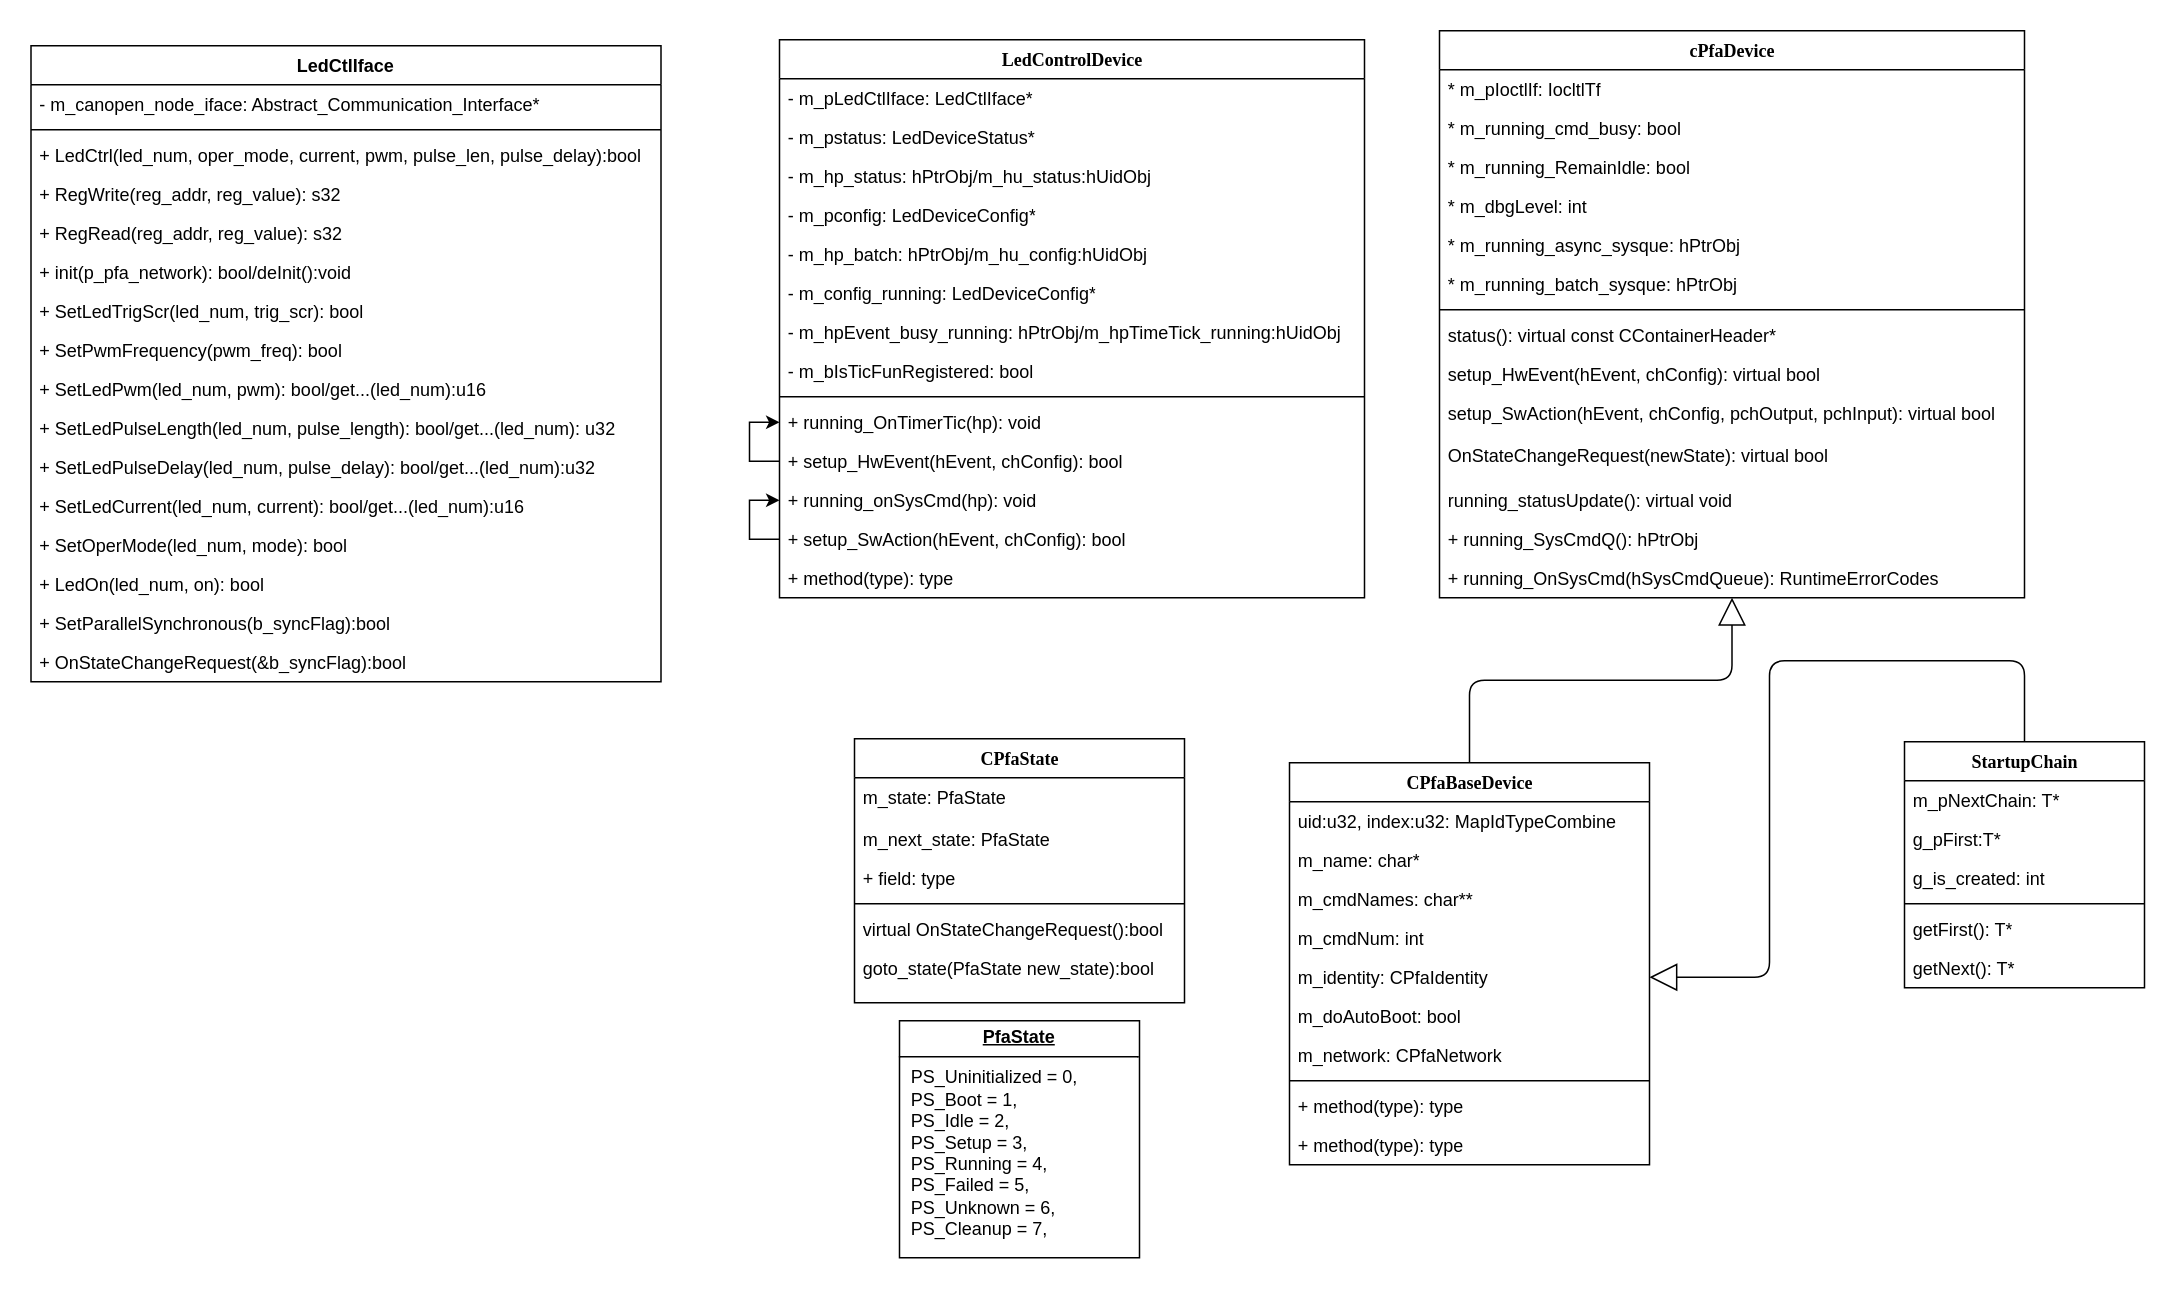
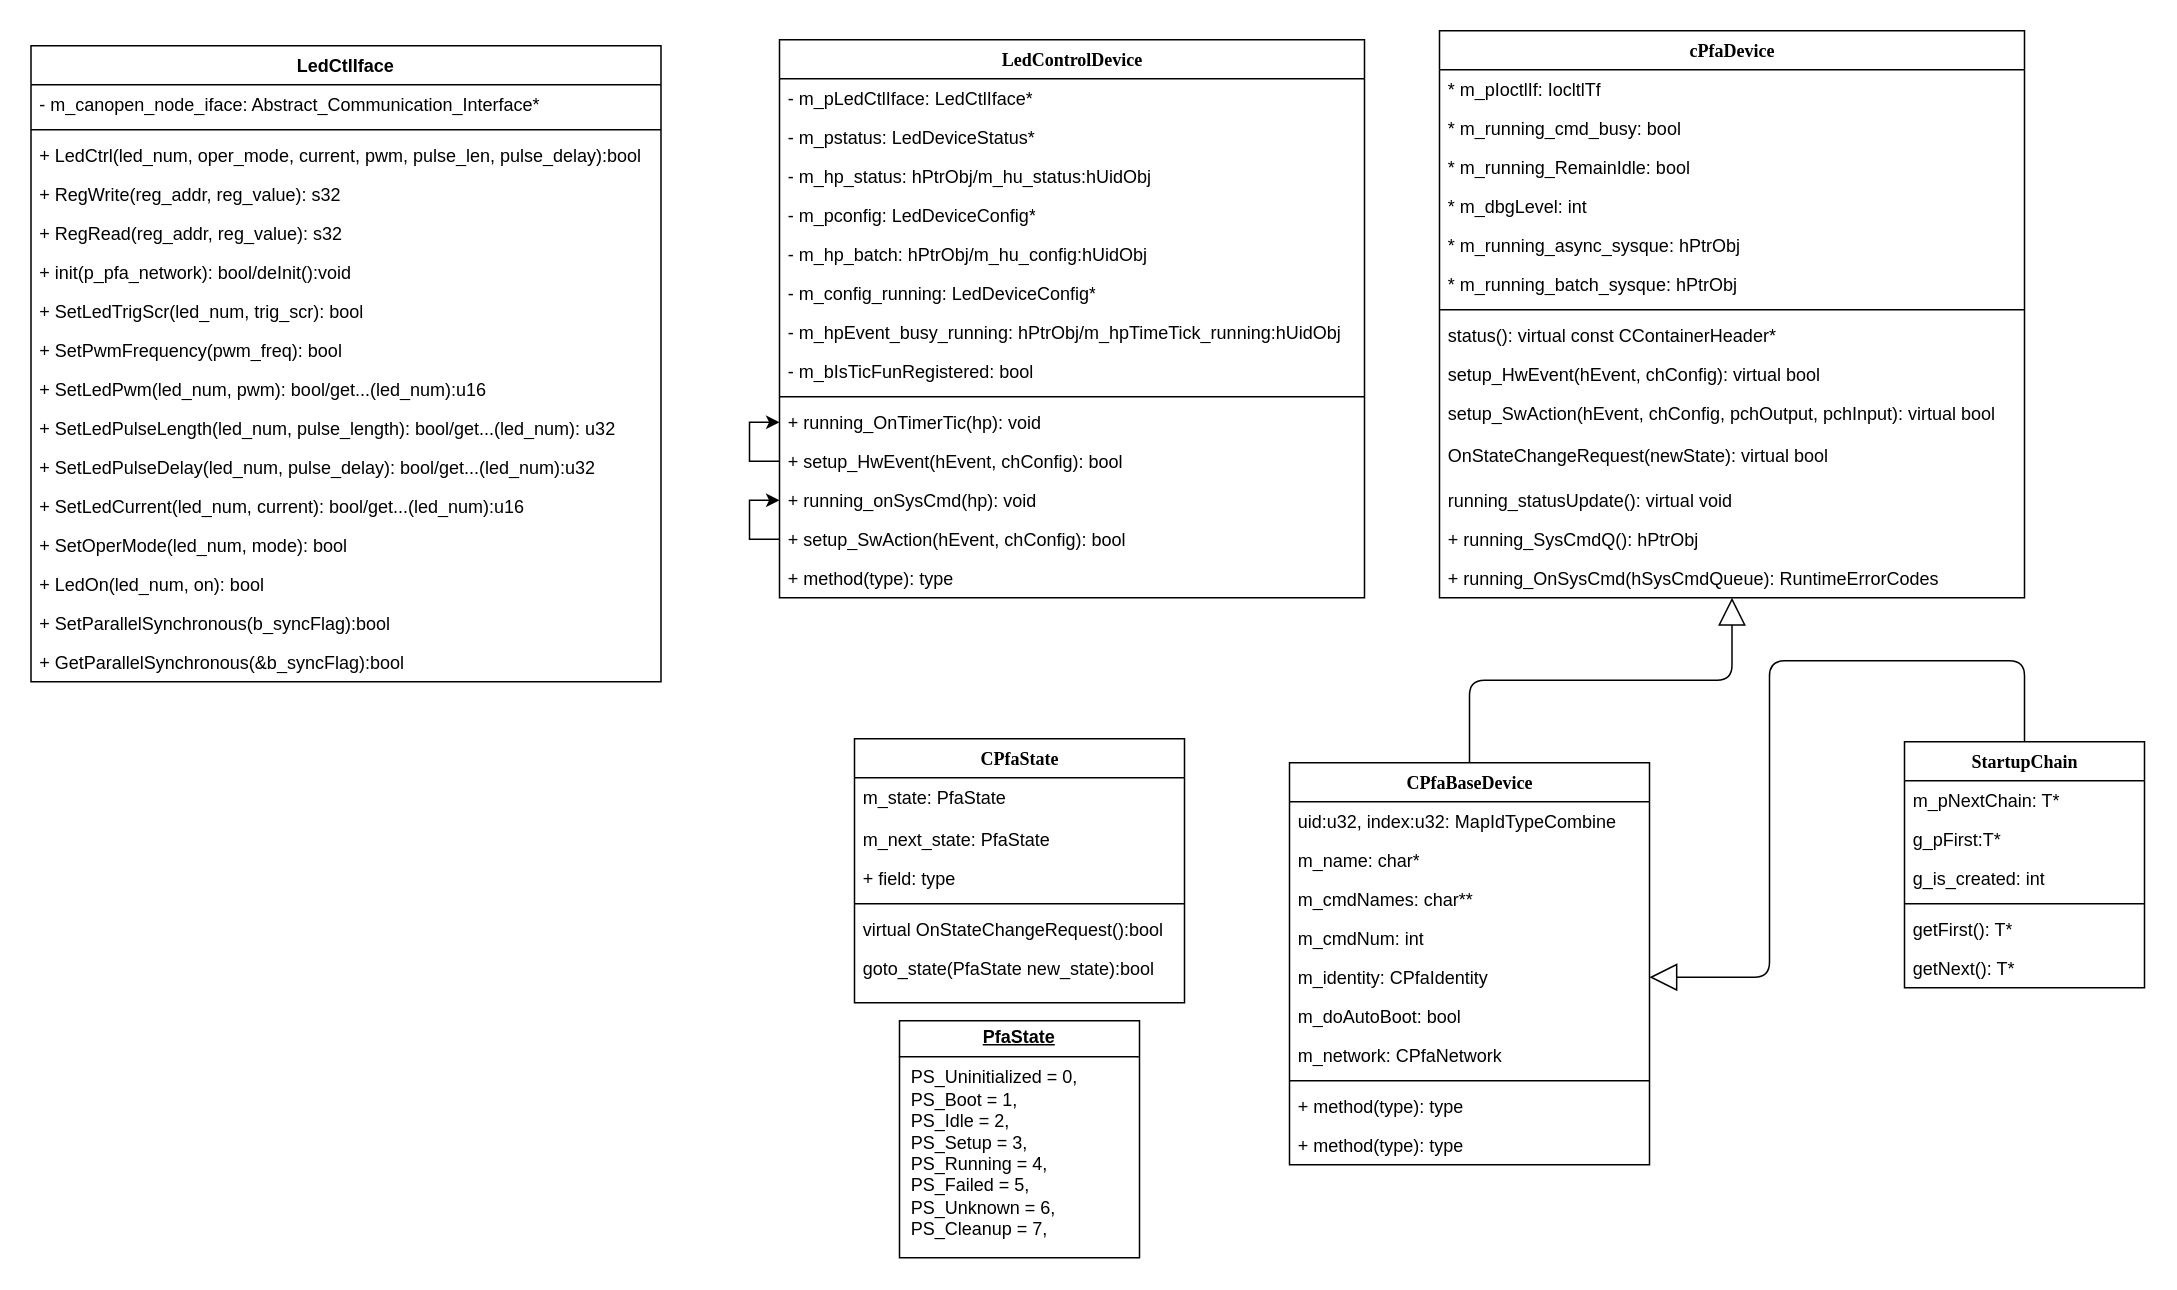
(232, 664) -> (235, 664)
